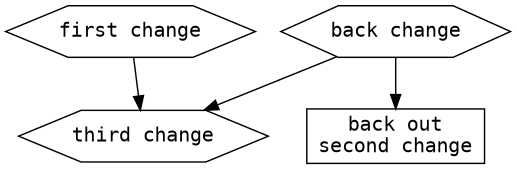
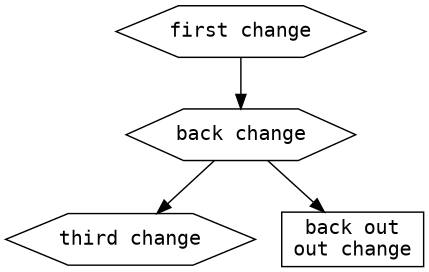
(136, 77) -> (241, 76)
(396, 136) -> (353, 239)
